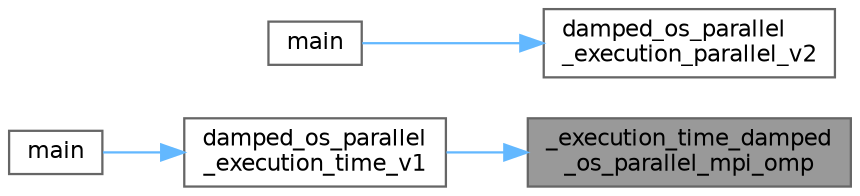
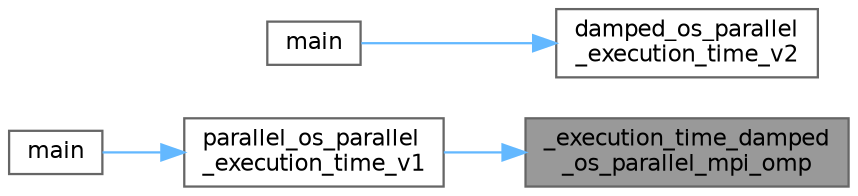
(689, 43) -> (687, 43)
(315, 152) -> (314, 152)
